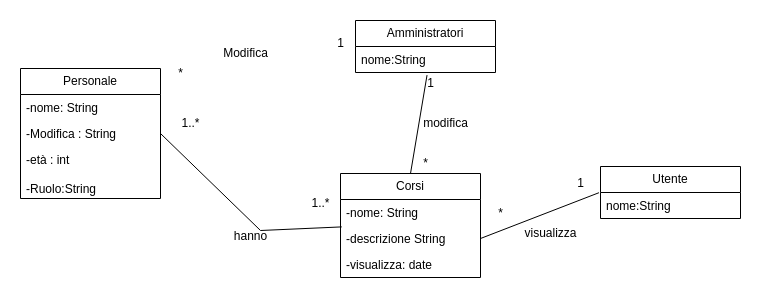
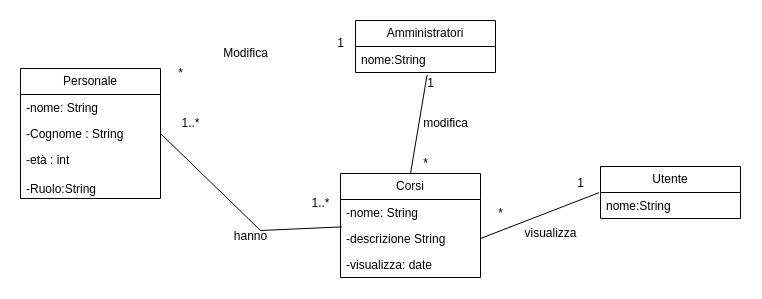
(78, 135) -> (77, 135)
